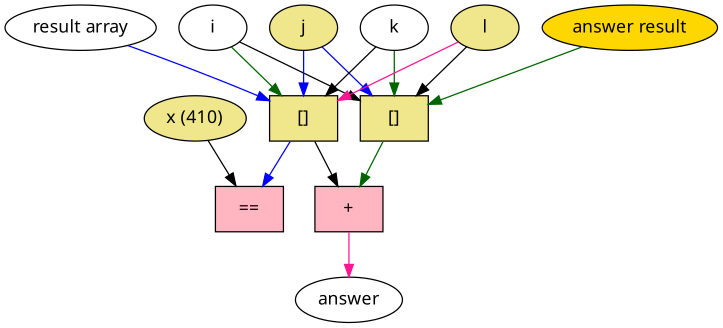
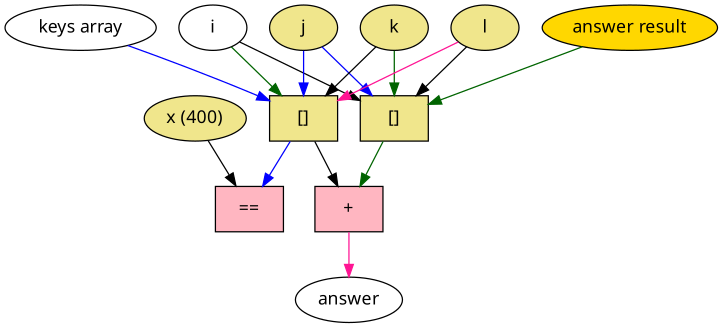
(81, 28) -> (81, 28)
(394, 28) -> (394, 28)
(195, 118) -> (195, 118)
